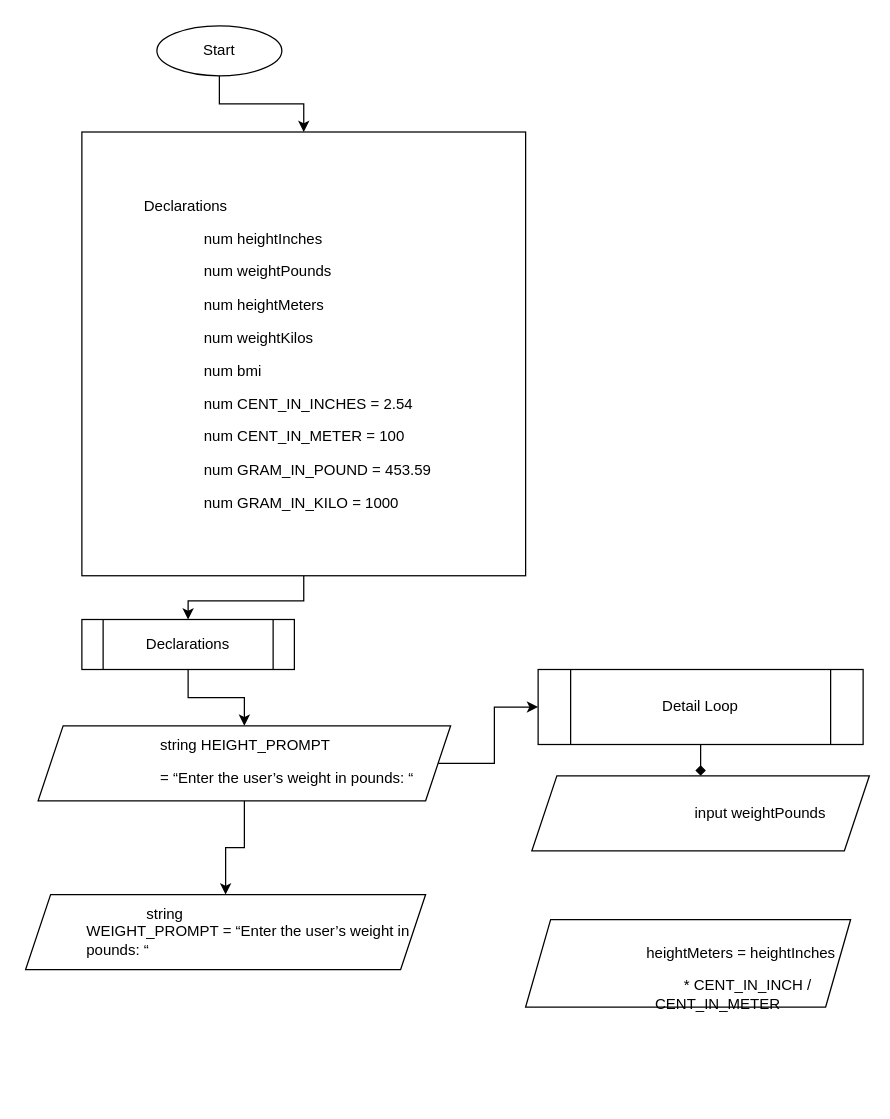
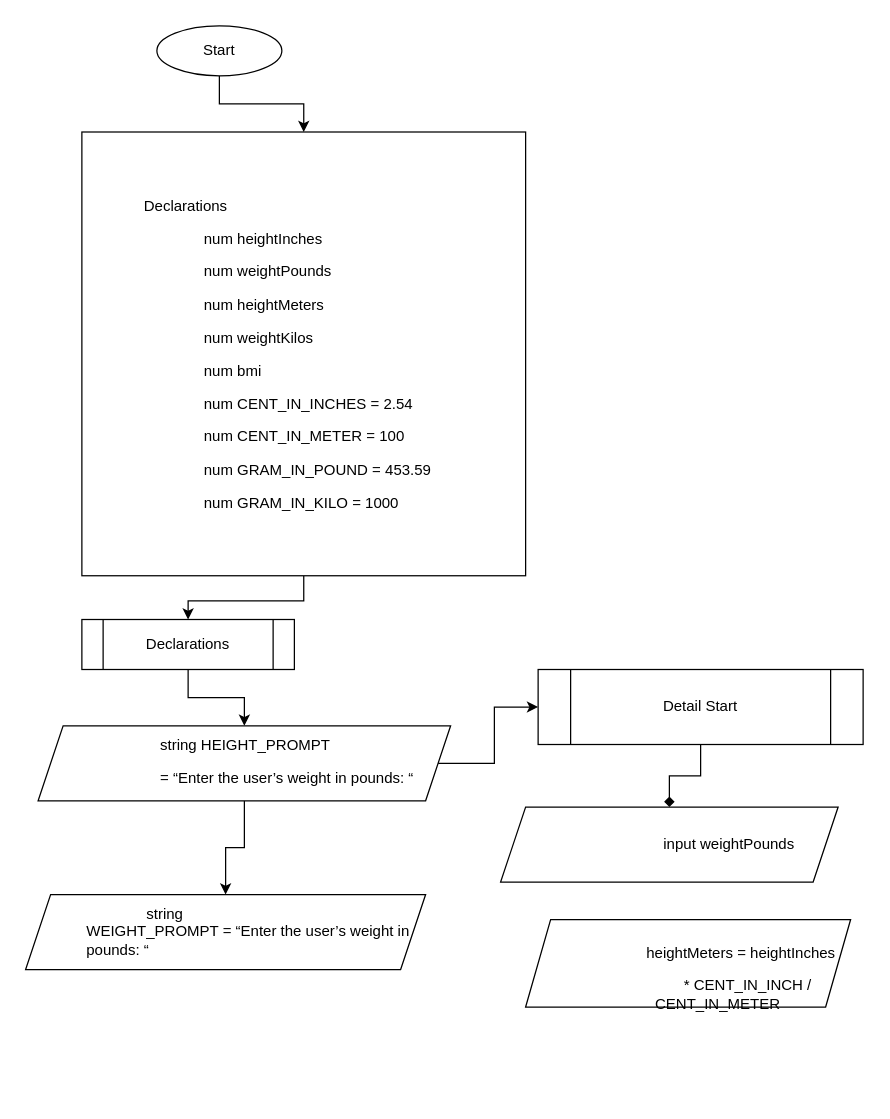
(701, 707) -> (701, 707)
(701, 813) -> (669, 844)
